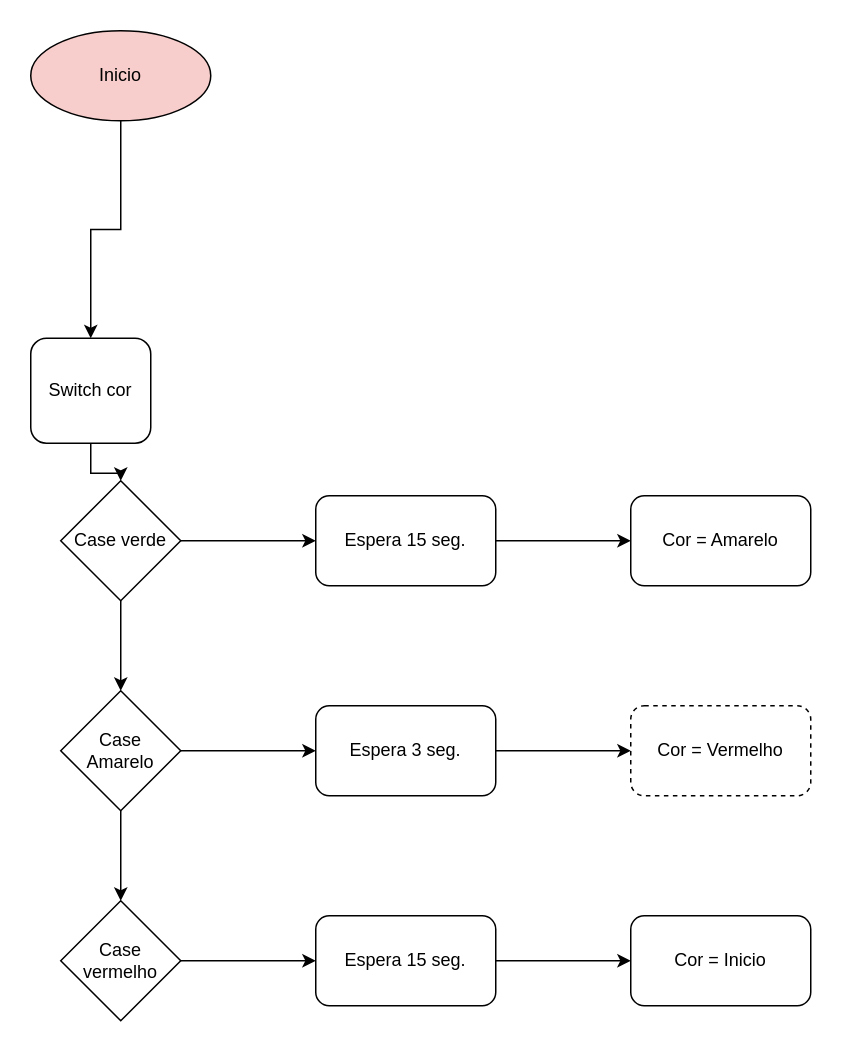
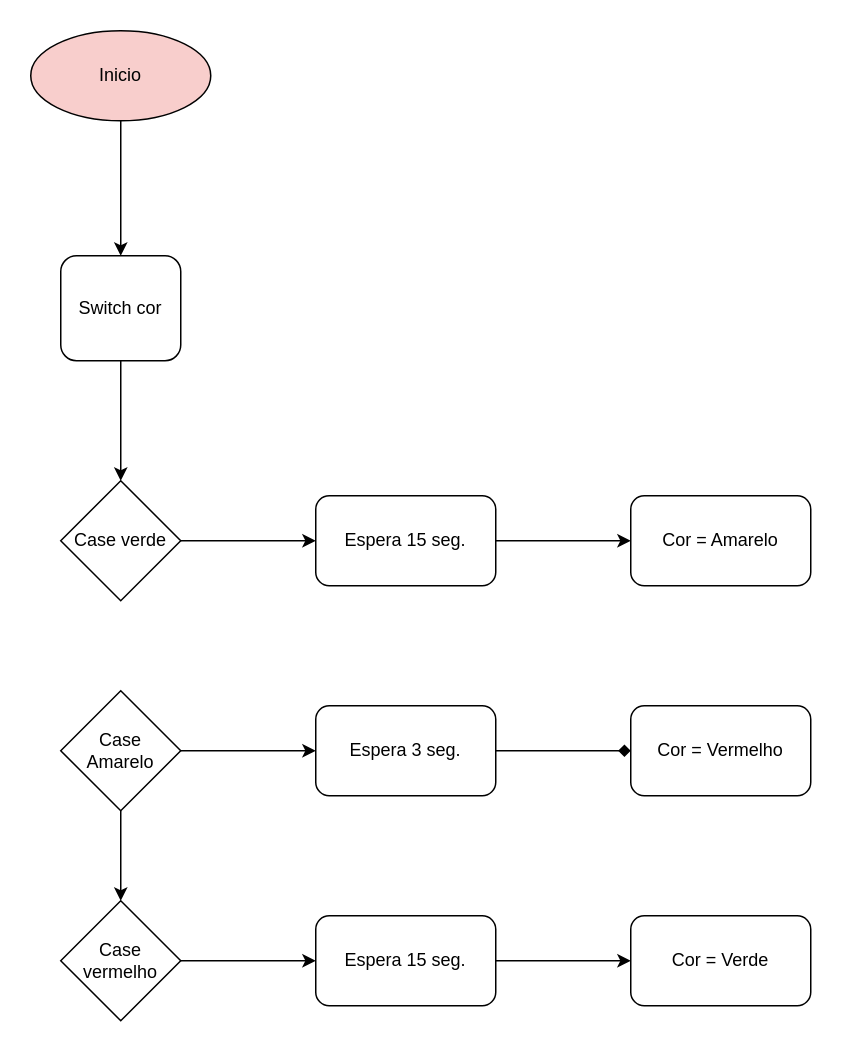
(91, 391) -> (121, 308)
(121, 641) -> none
(619, 751) -> (618, 751)
(721, 751) -> (721, 751)
(721, 961) -> (721, 961)
